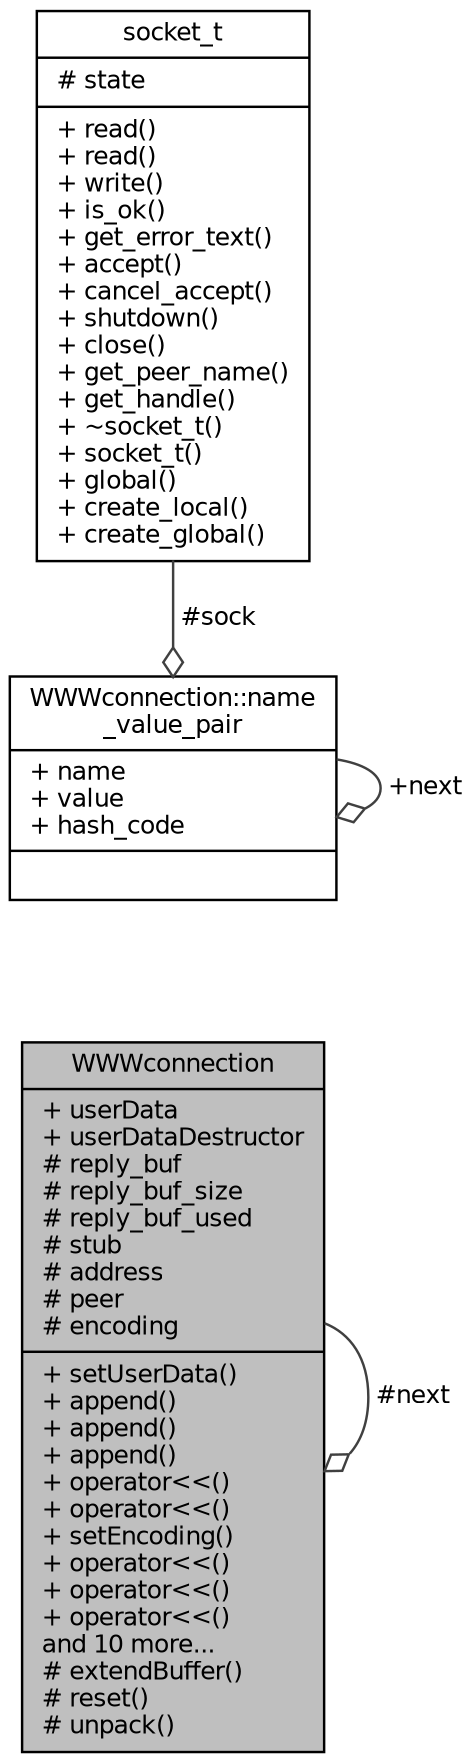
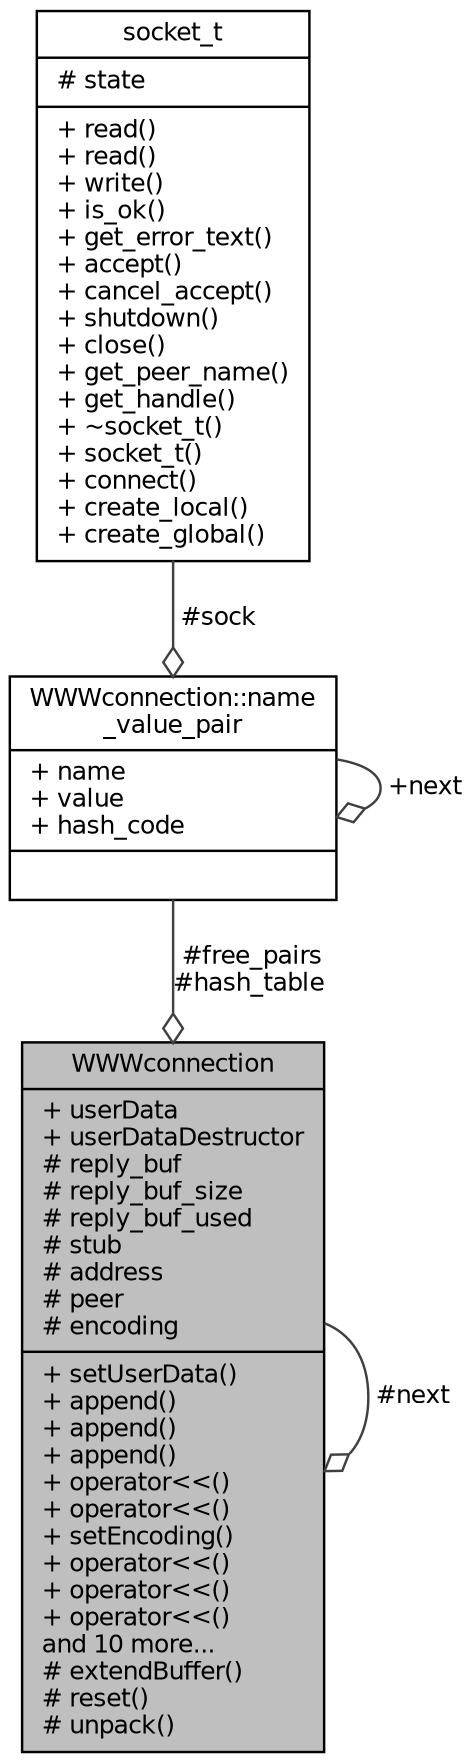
(117, 481) -> (128, 481)
none -> (173, 956)
